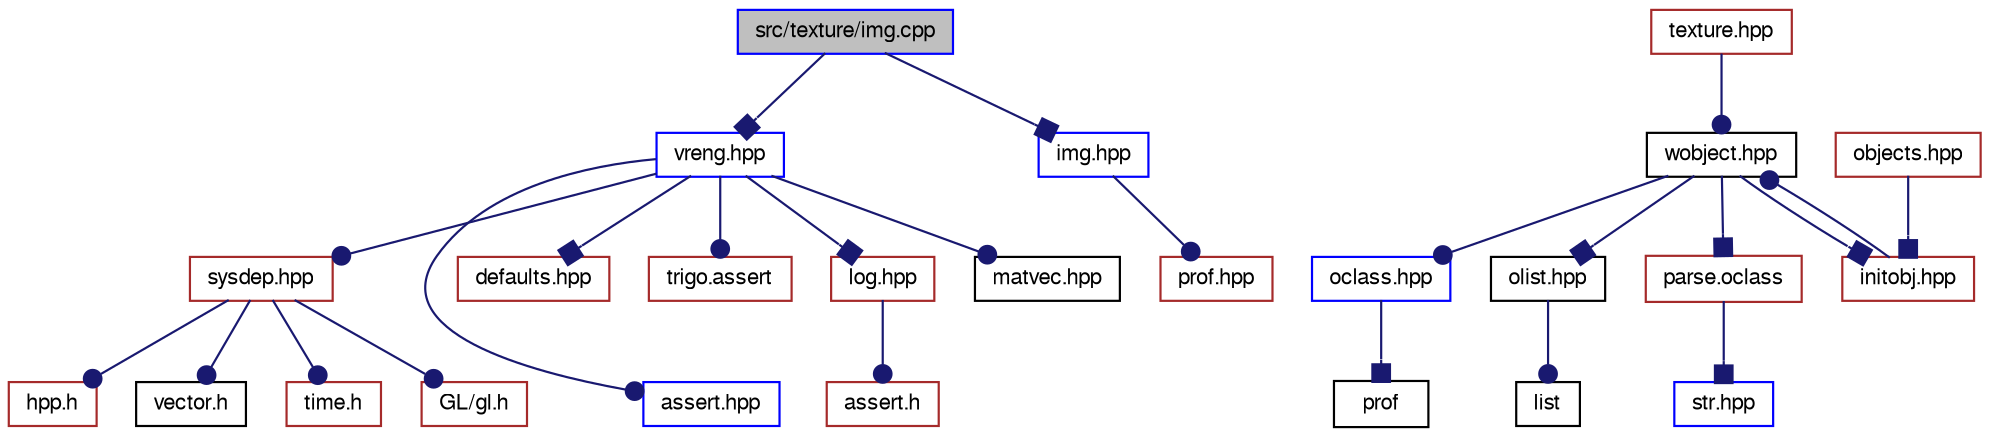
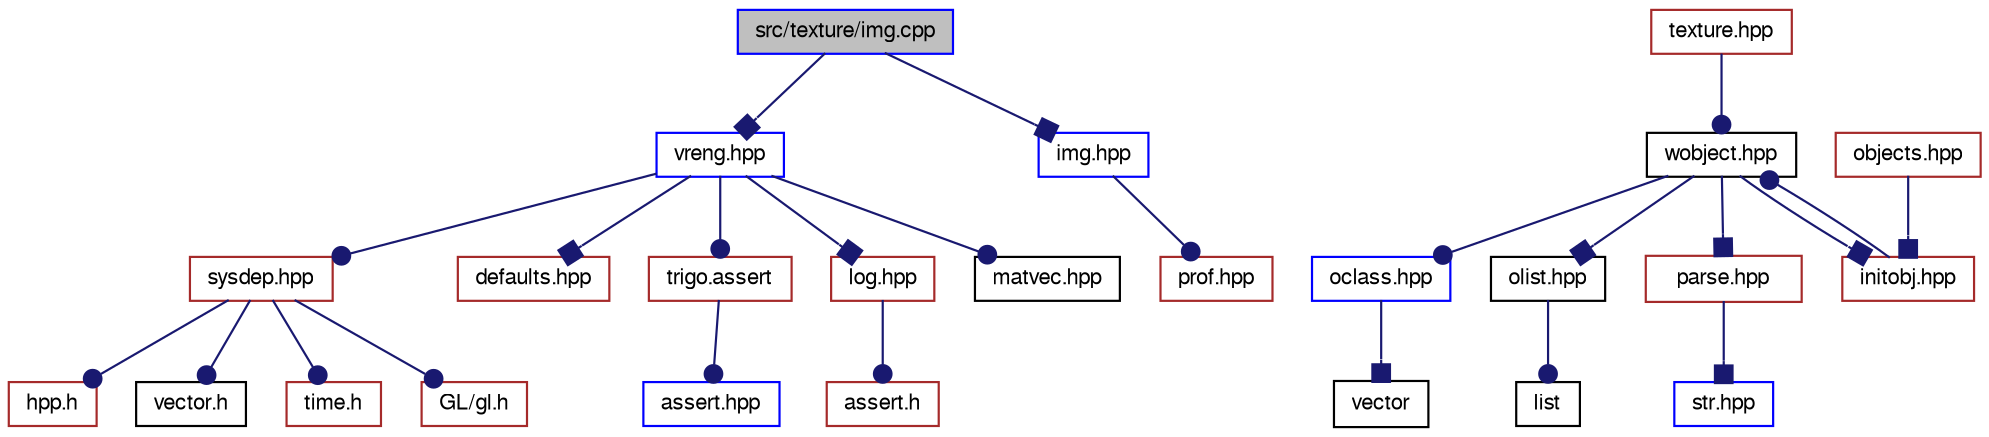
(432, 267) -> (717, 332)
(1724, 279) -> (1724, 279)
(1381, 404) -> (1381, 404)
